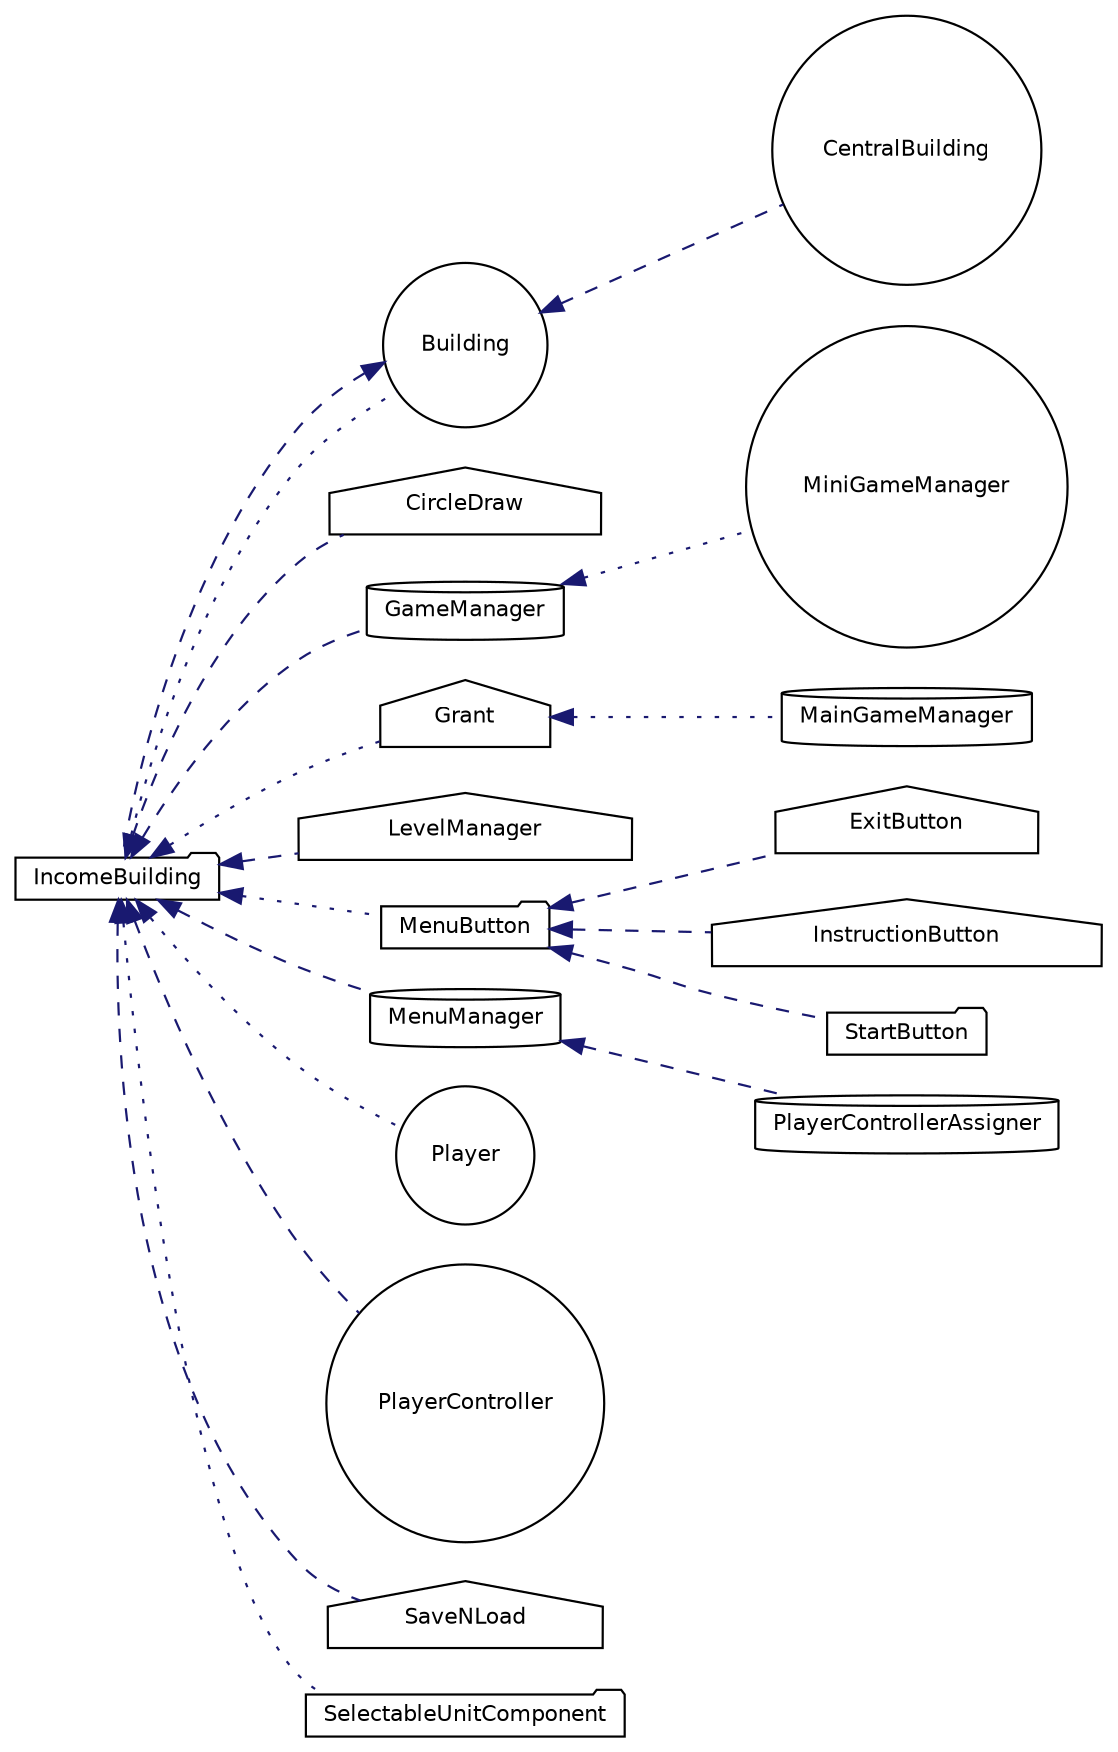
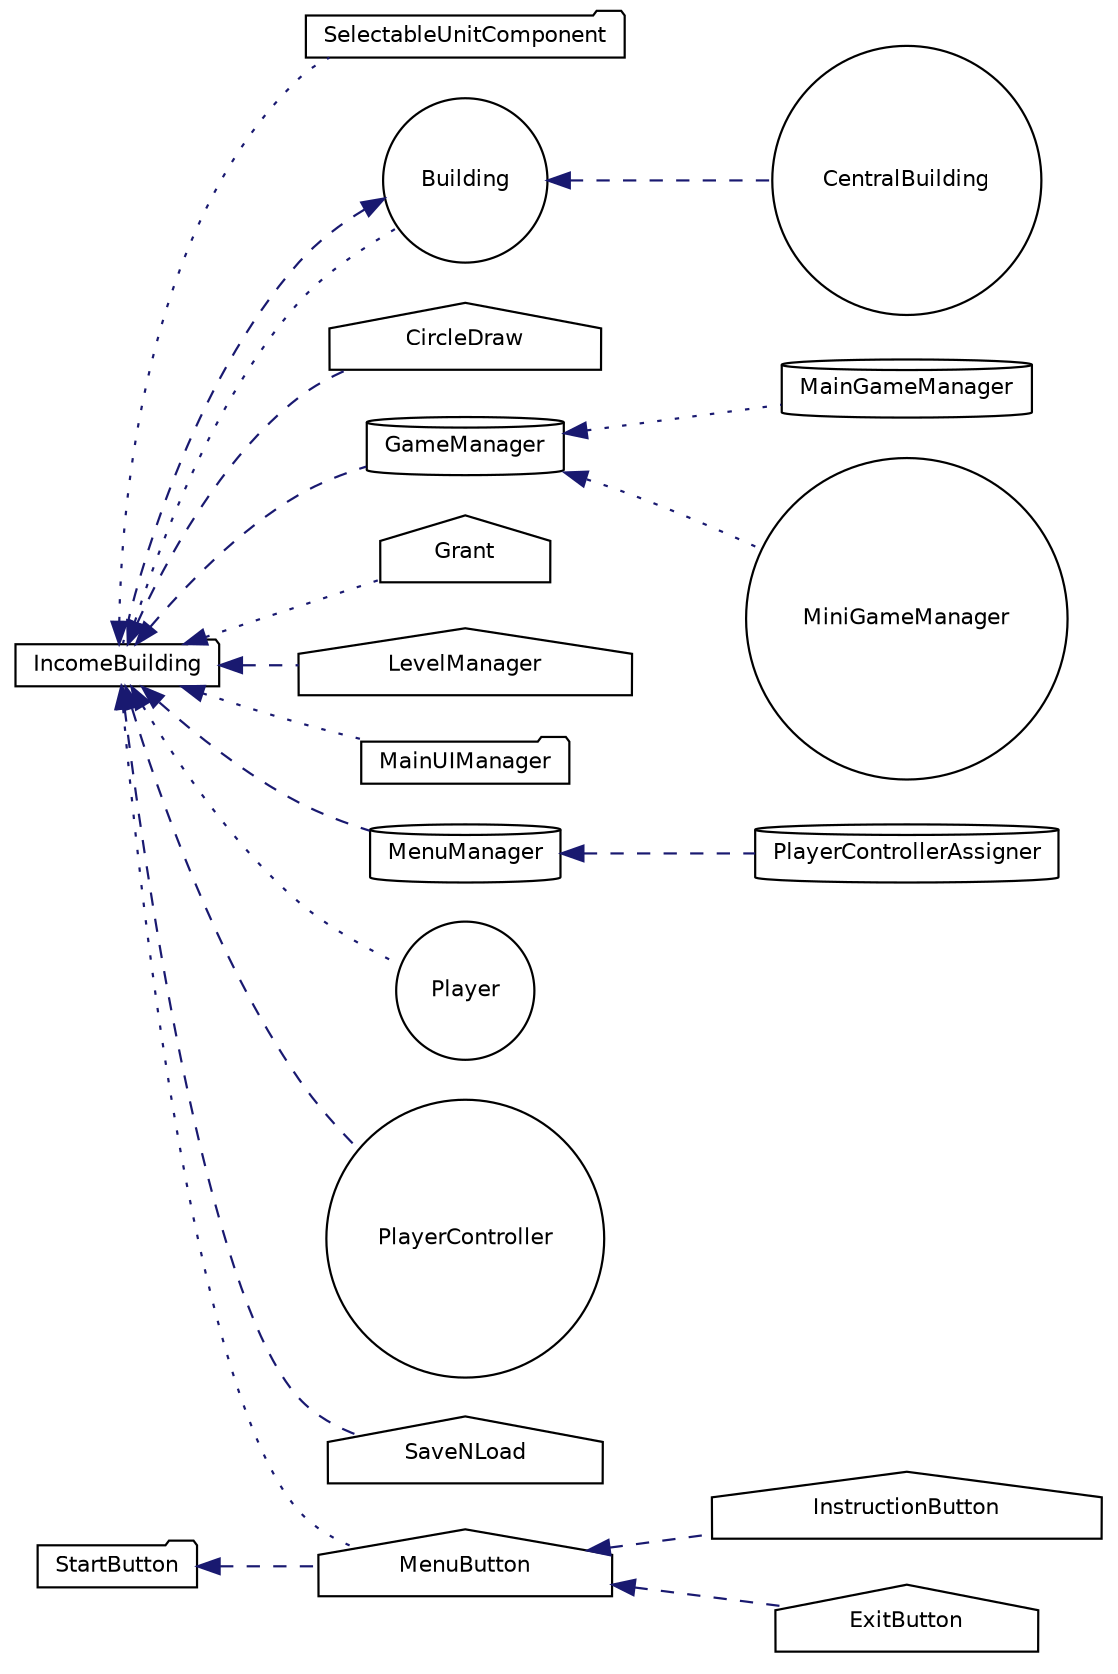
(677, 717) -> (684, 418)
none -> (465, 763)
(465, 927) -> (465, 1566)
(698, 990) -> (269, 1566)
